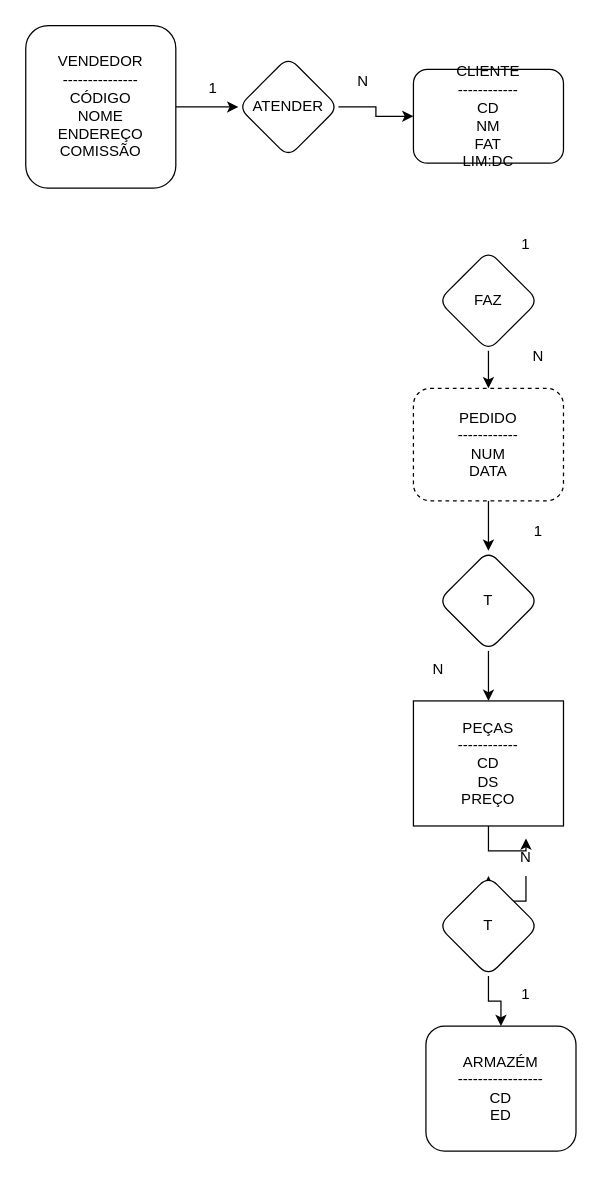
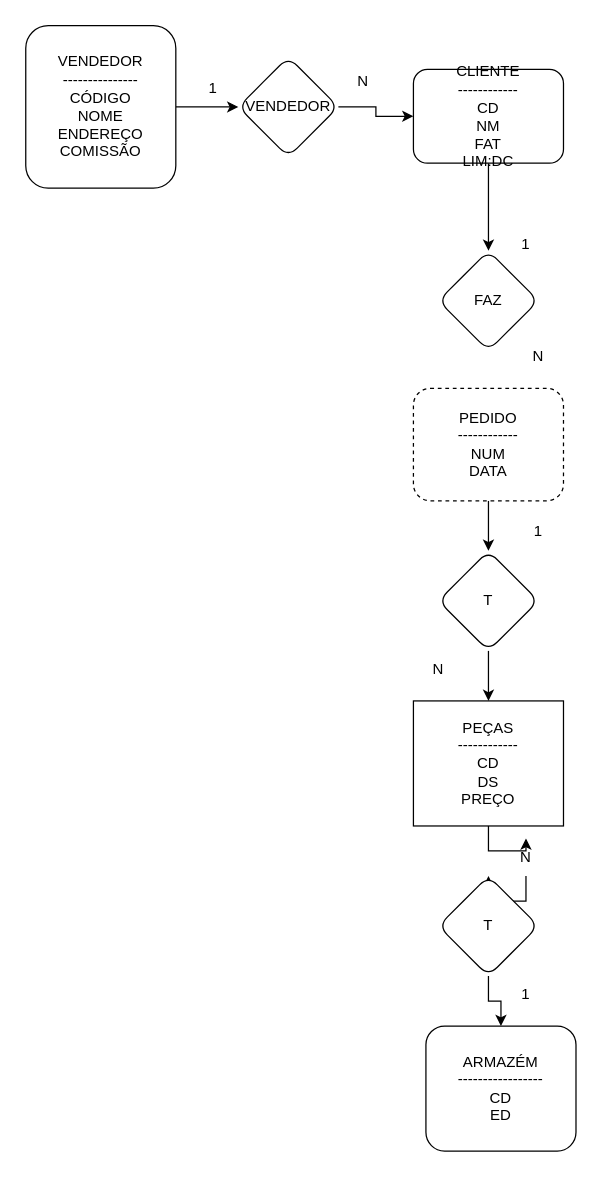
(288, 107) -> (288, 107)
none -> (488, 202)
(488, 374) -> none
